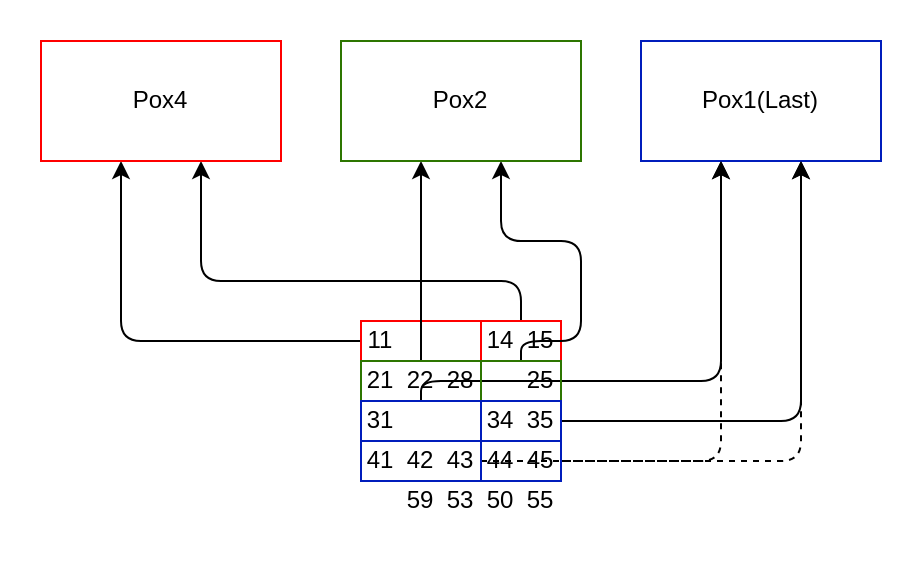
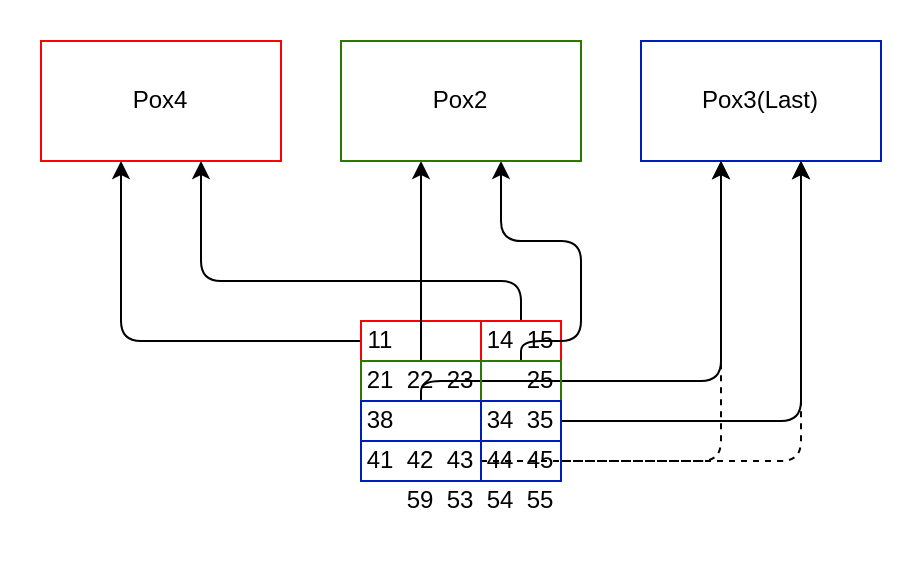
(761, 101) -> (761, 101)
(461, 381) -> (461, 381)
(381, 421) -> (381, 421)
(501, 501) -> (501, 501)
